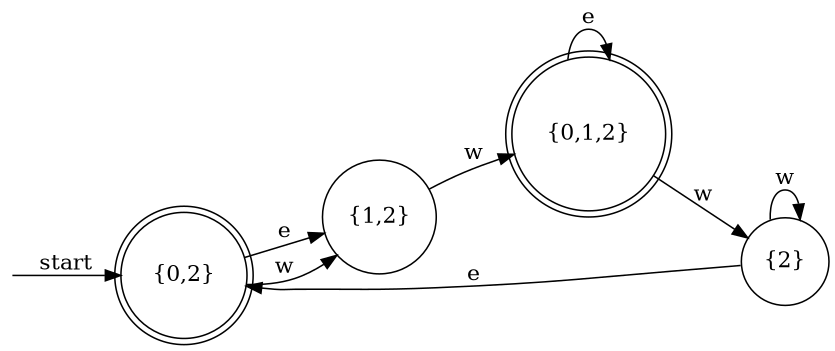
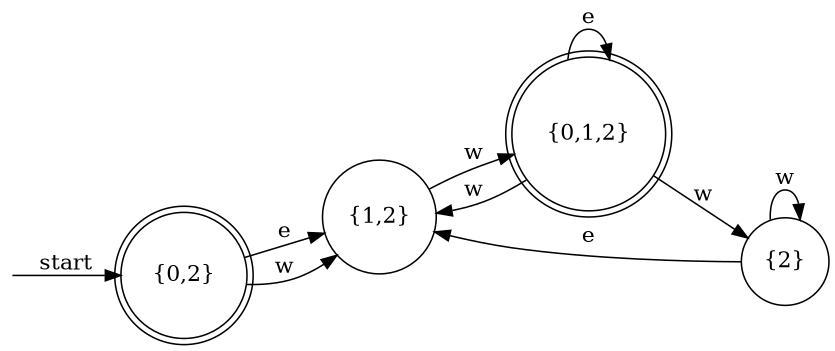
none -> (491, 199)
(502, 285) -> (595, 256)
